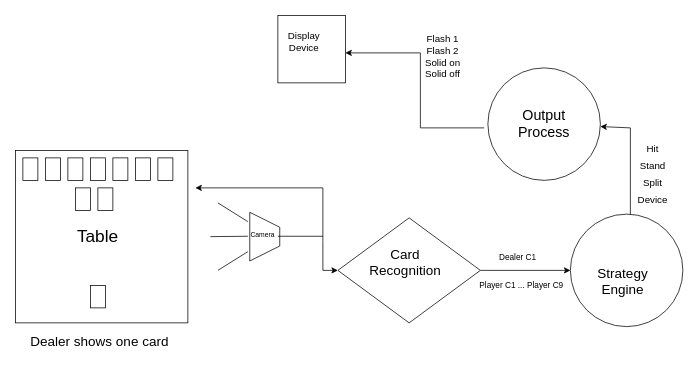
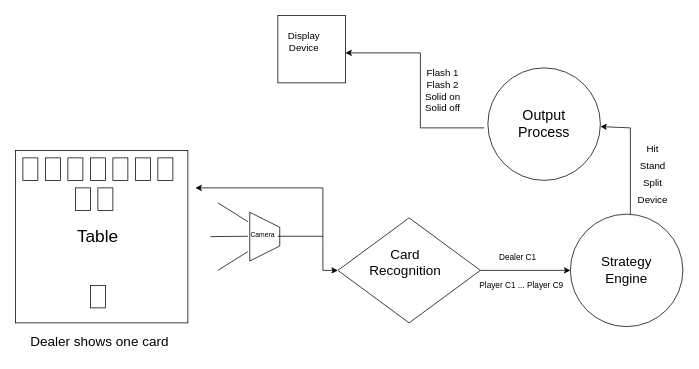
(443, 57) -> (443, 90)
(623, 282) -> (627, 270)
